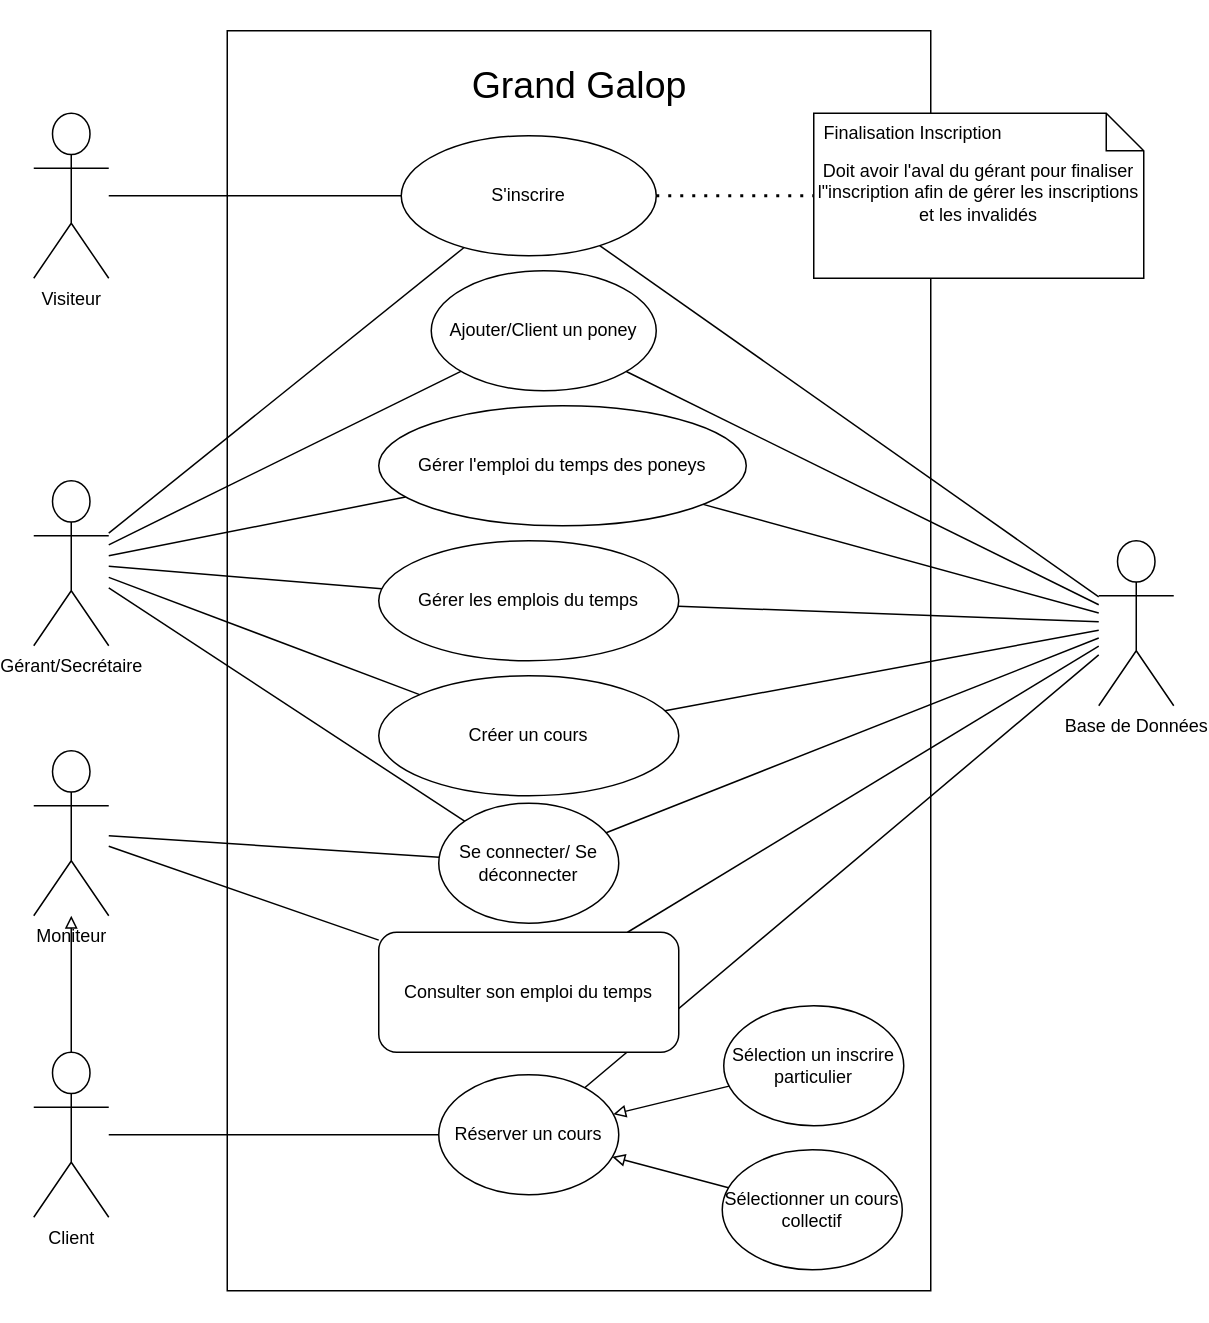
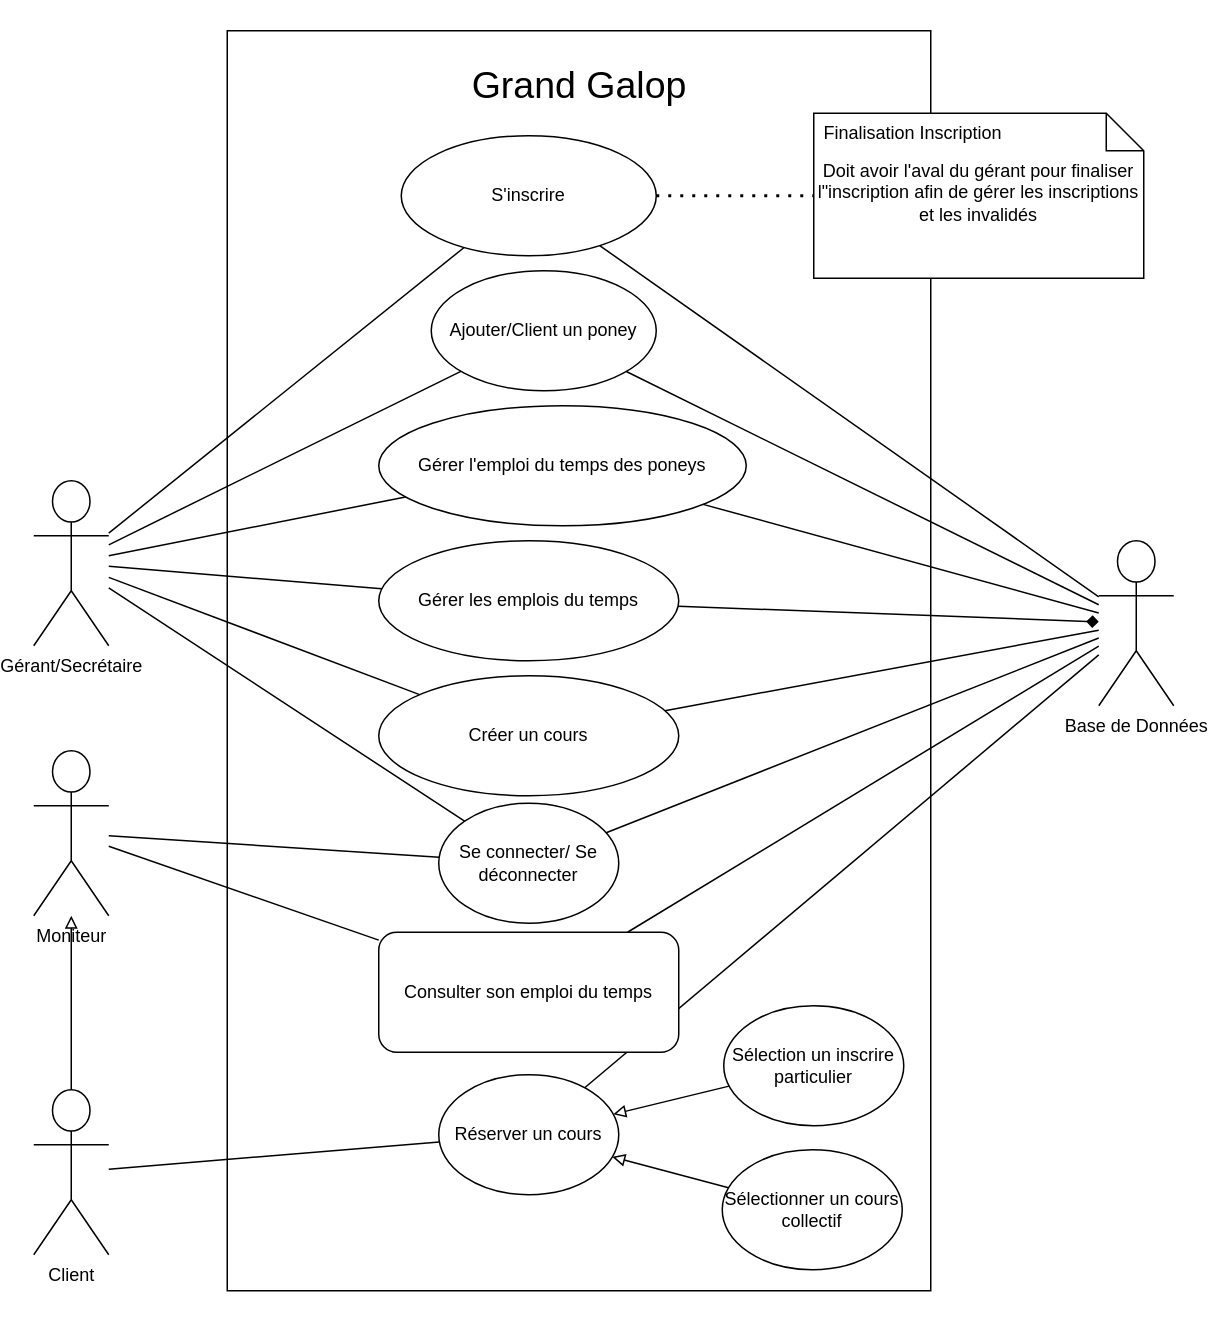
(71, 196) -> none
(255, 196) -> none
(1092, 622) -> (1086, 621)
(71, 1135) -> (71, 1172)
